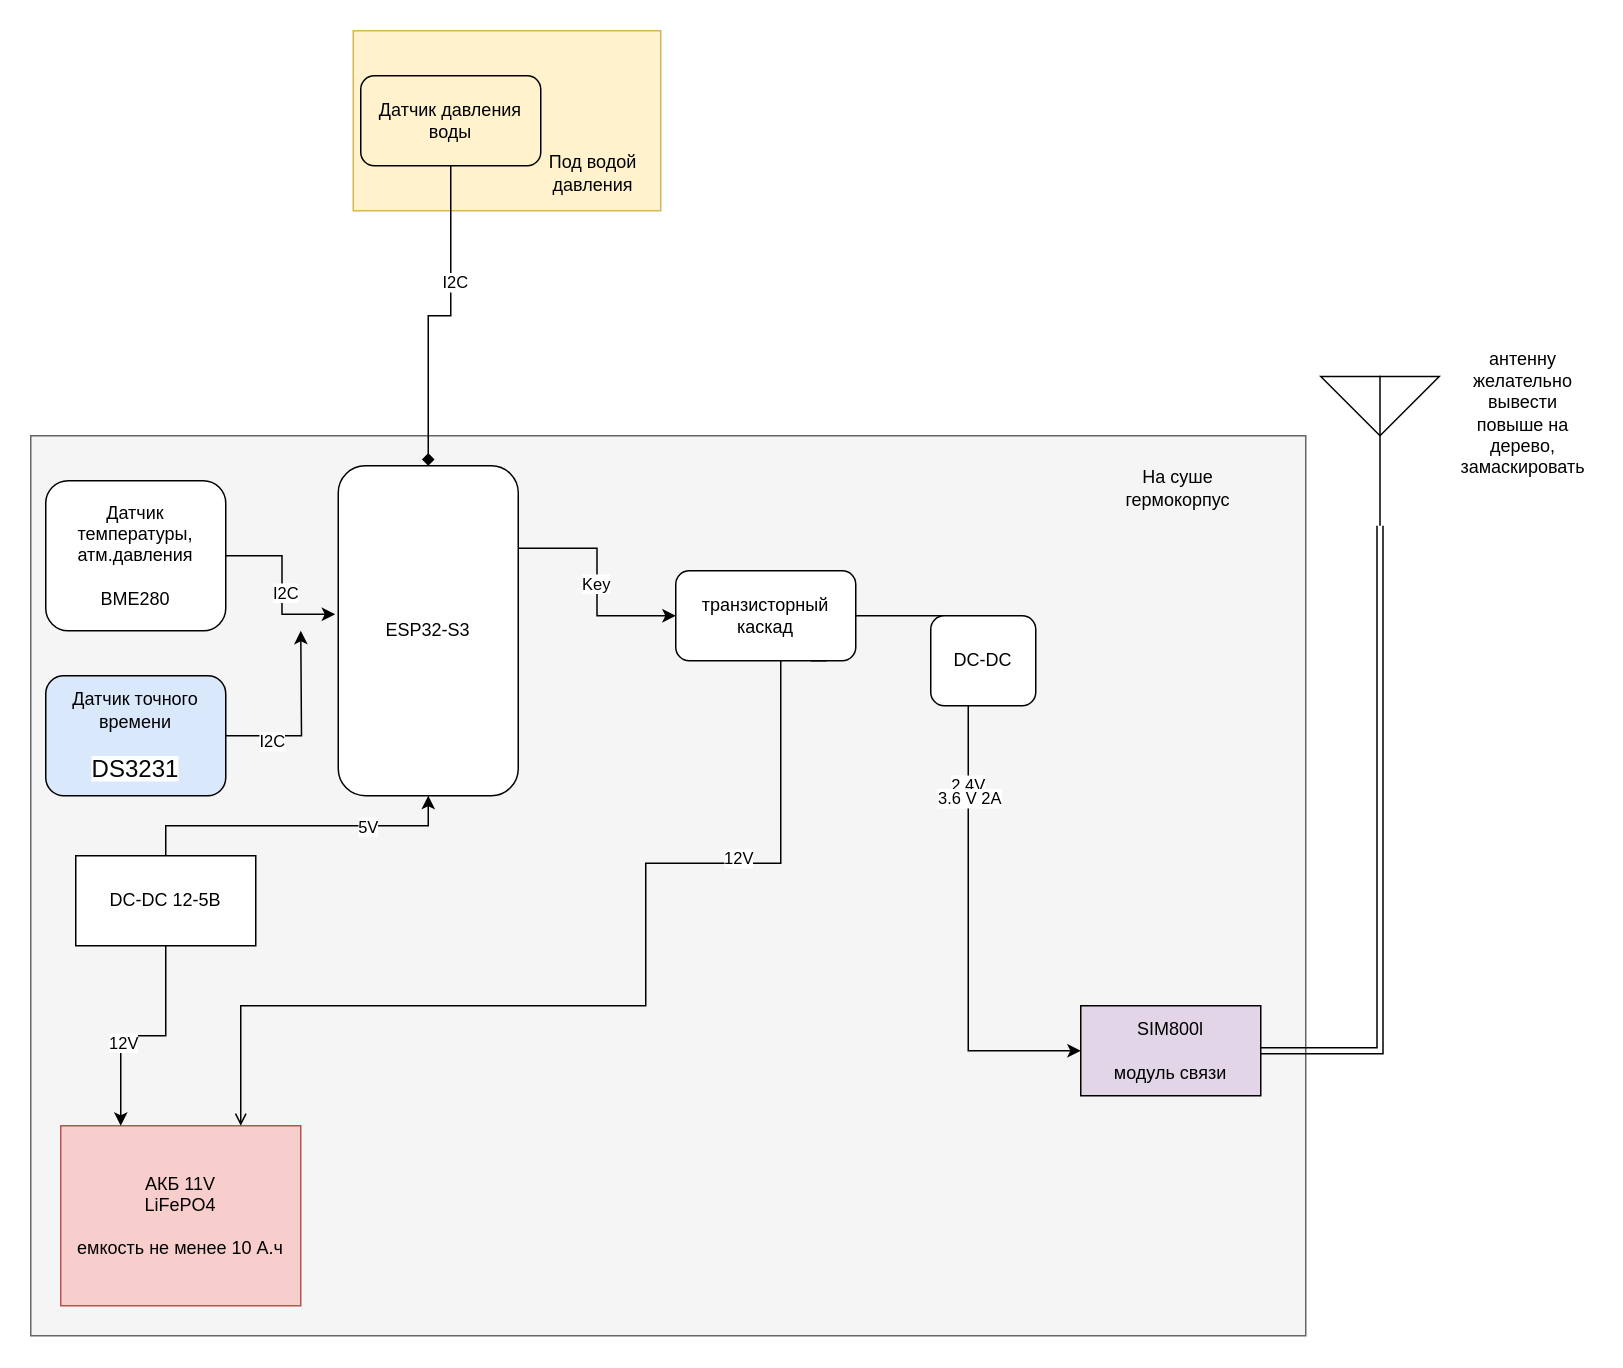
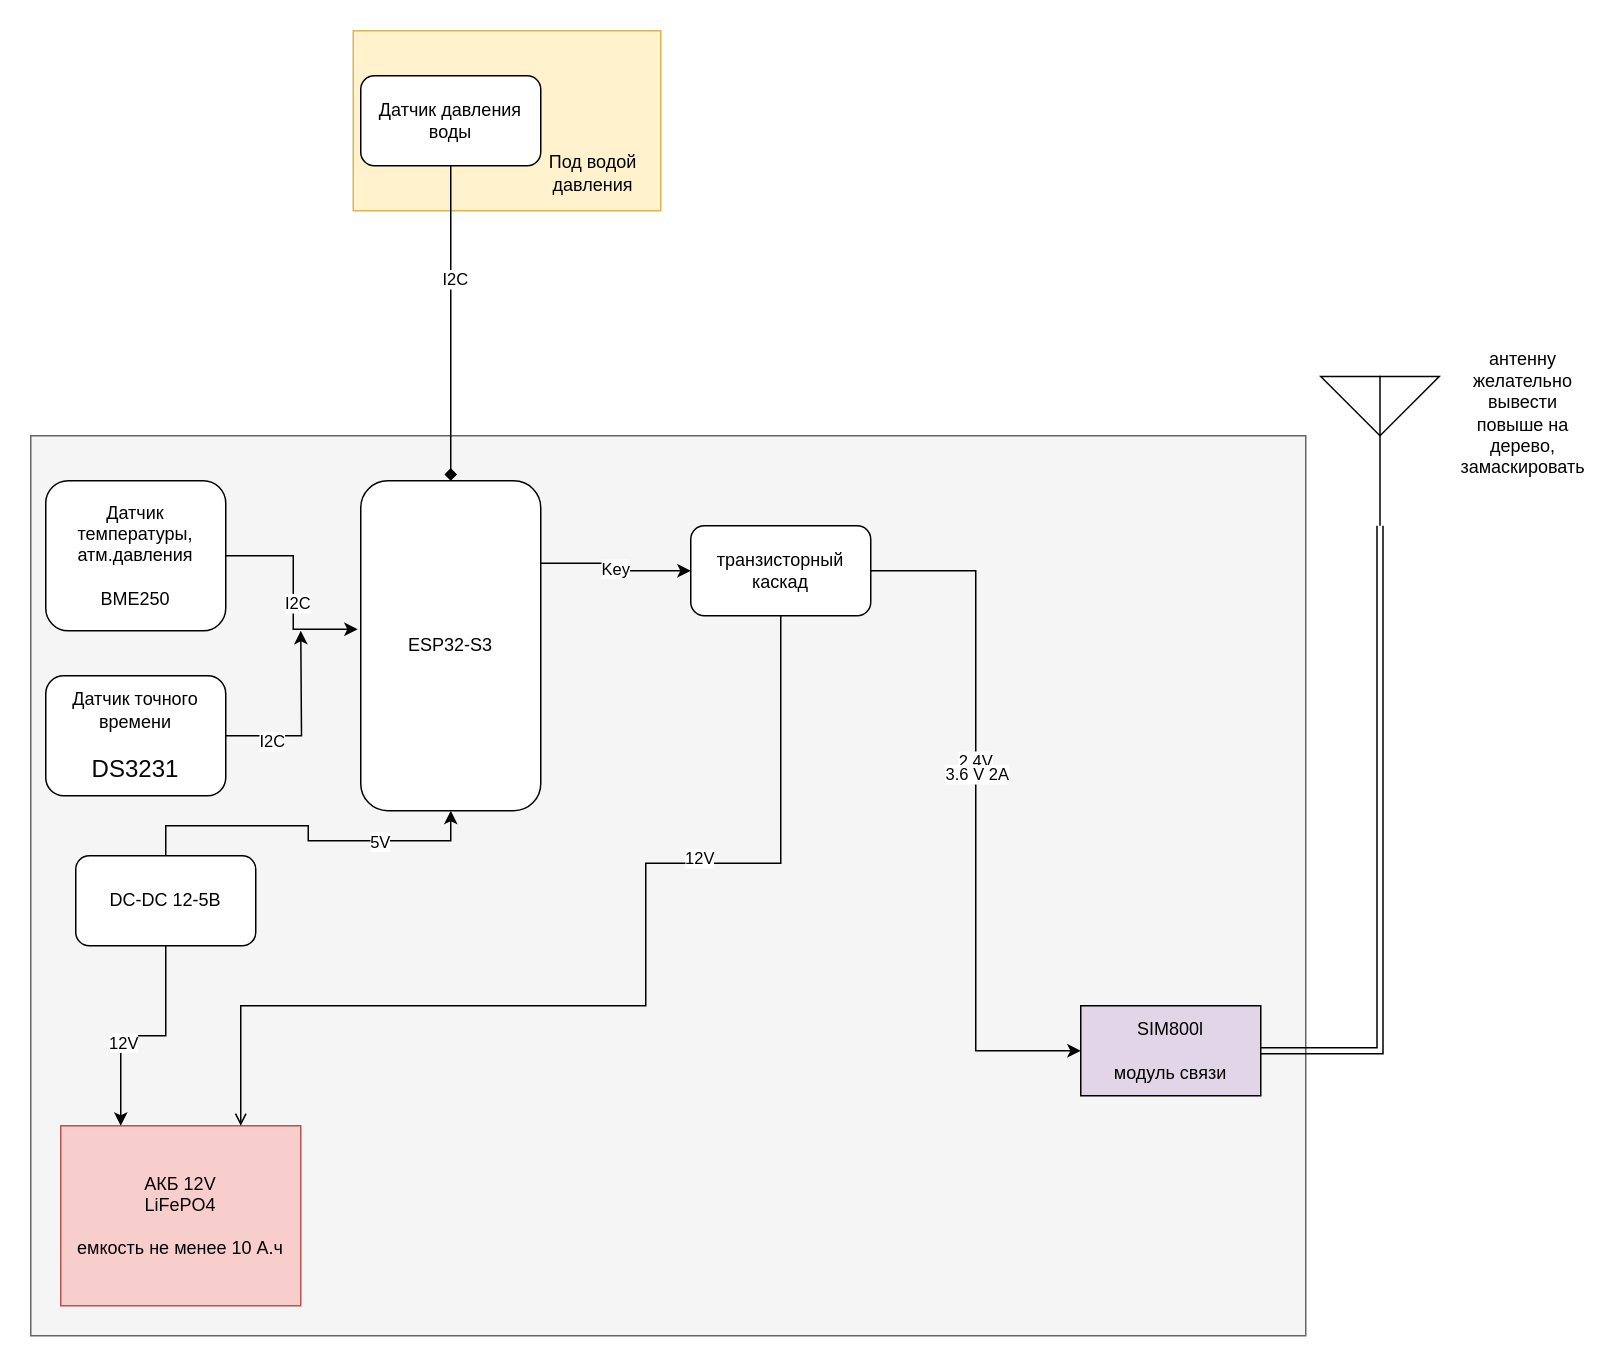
(451, 121) -> (451, 121)
(1178, 488) -> none
(136, 556) -> (136, 556)
(766, 616) -> (781, 571)
(428, 631) -> (451, 646)
(983, 661) -> none
(136, 736) -> (136, 736)
(166, 901) -> (166, 901)
(181, 1216) -> (181, 1216)
